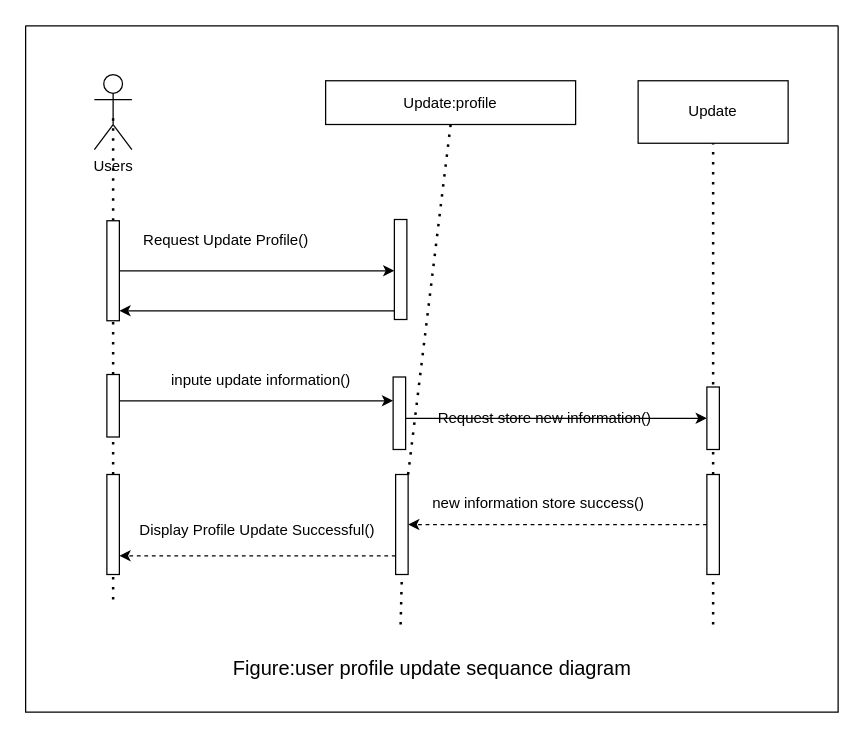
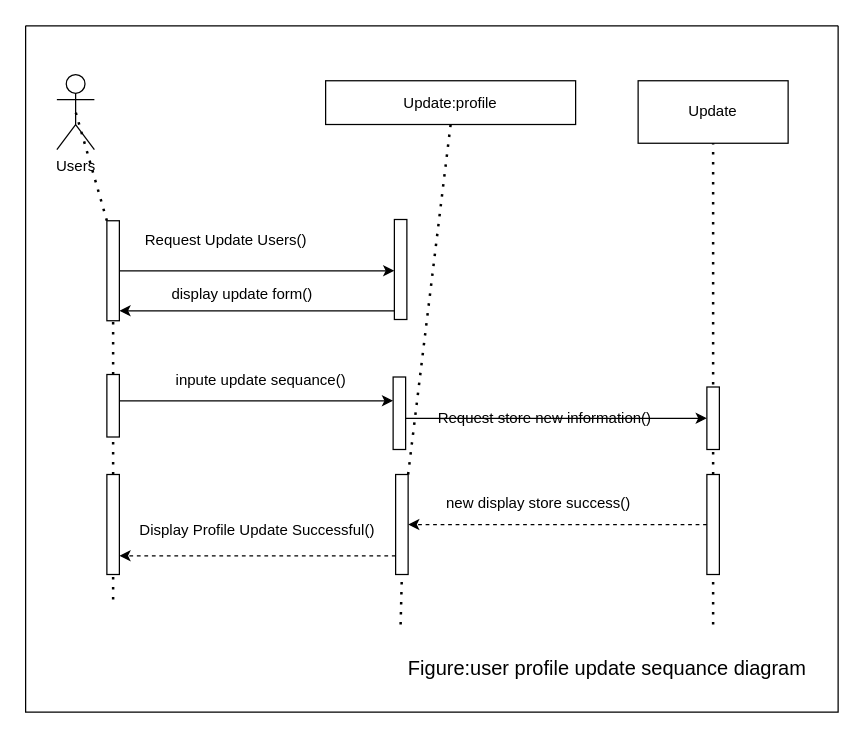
(113, 112) -> (76, 112)
(226, 241) -> (226, 241)
none -> (242, 294)
(261, 381) -> (261, 381)
(539, 503) -> (539, 503)
(432, 668) -> (607, 668)
